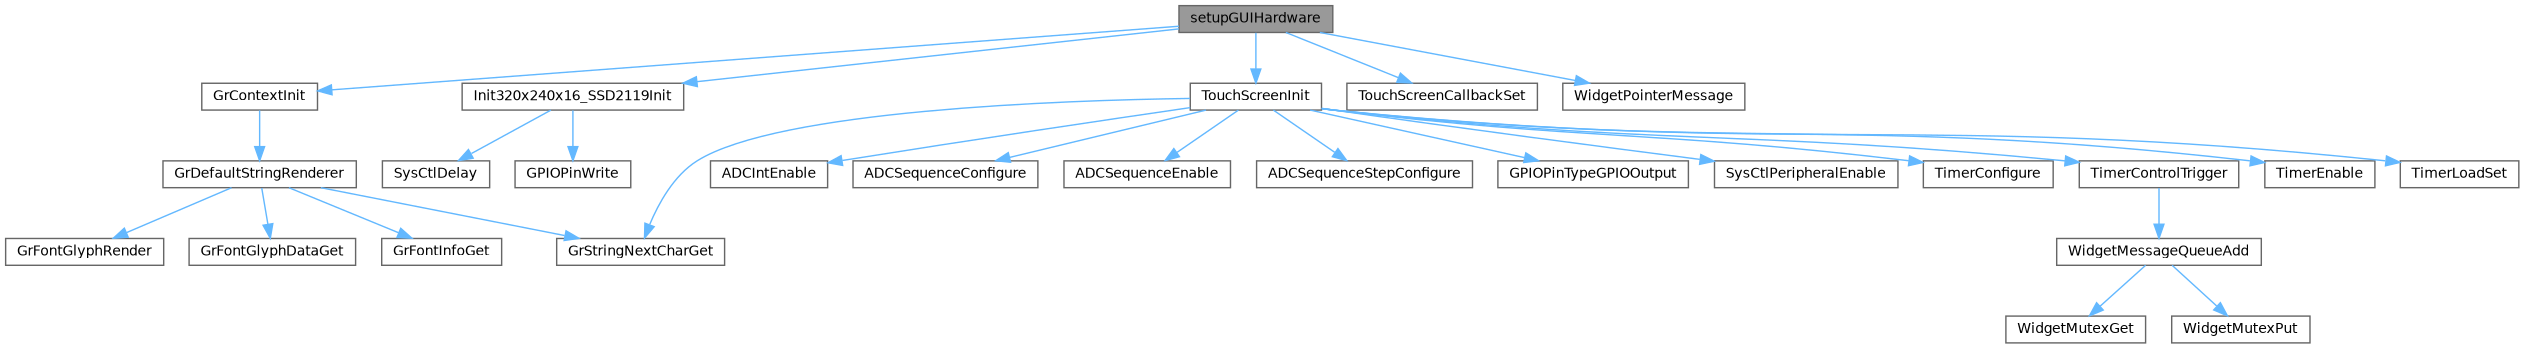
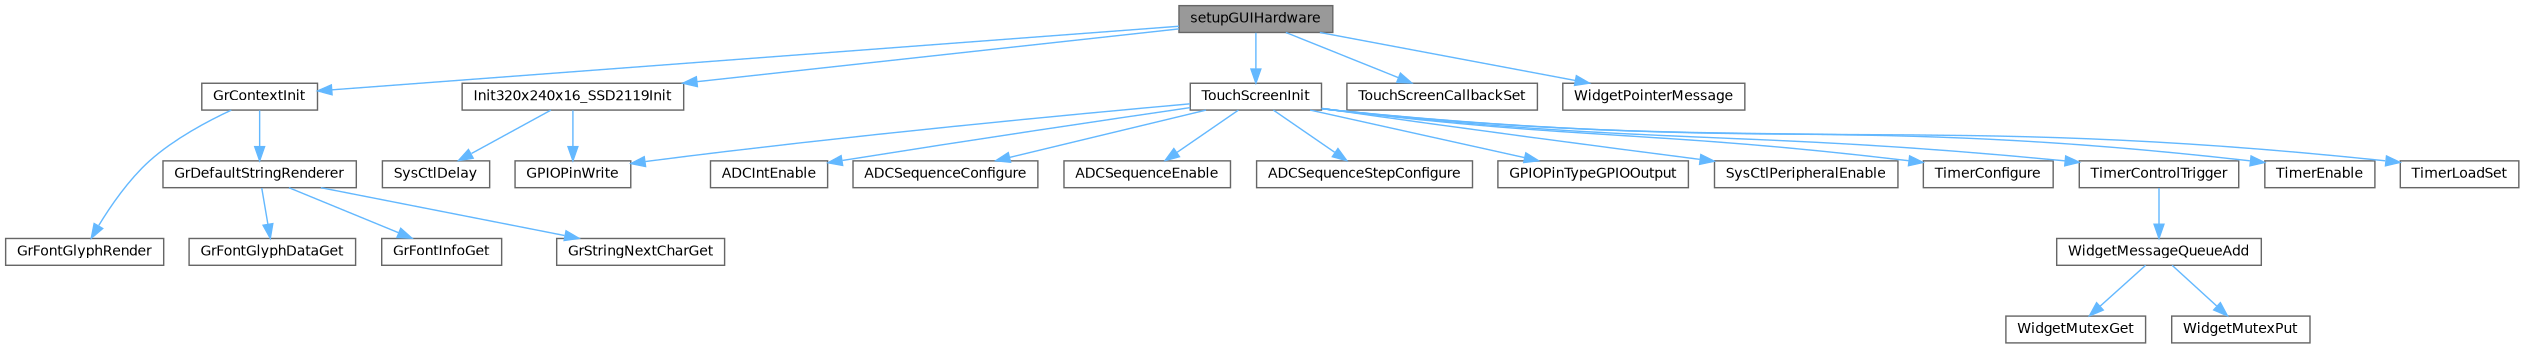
(900, 114) -> (917, 130)
(179, 210) -> (155, 156)
